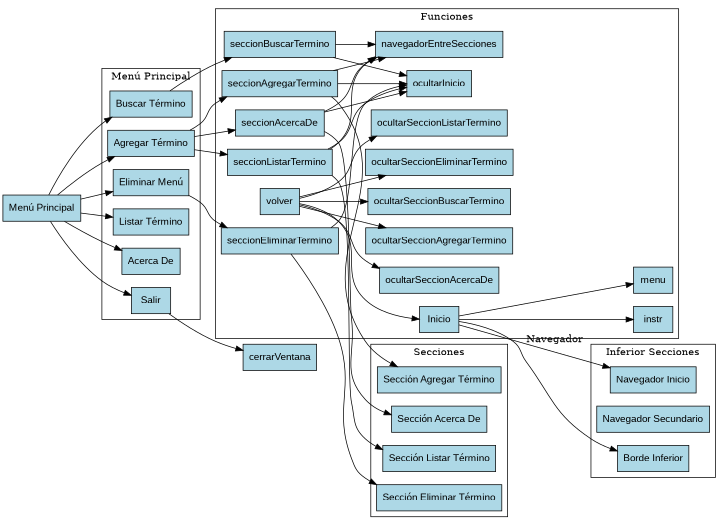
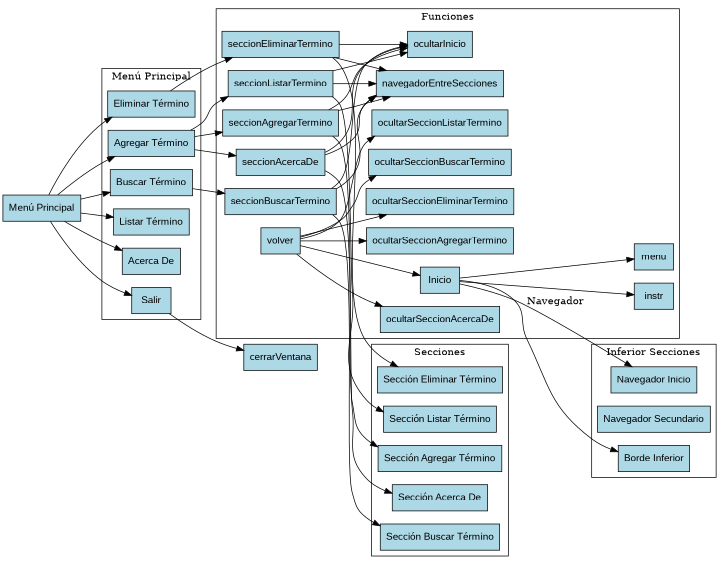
none -> (351, 62)
(151, 183) -> (151, 104)
none -> (440, 537)
